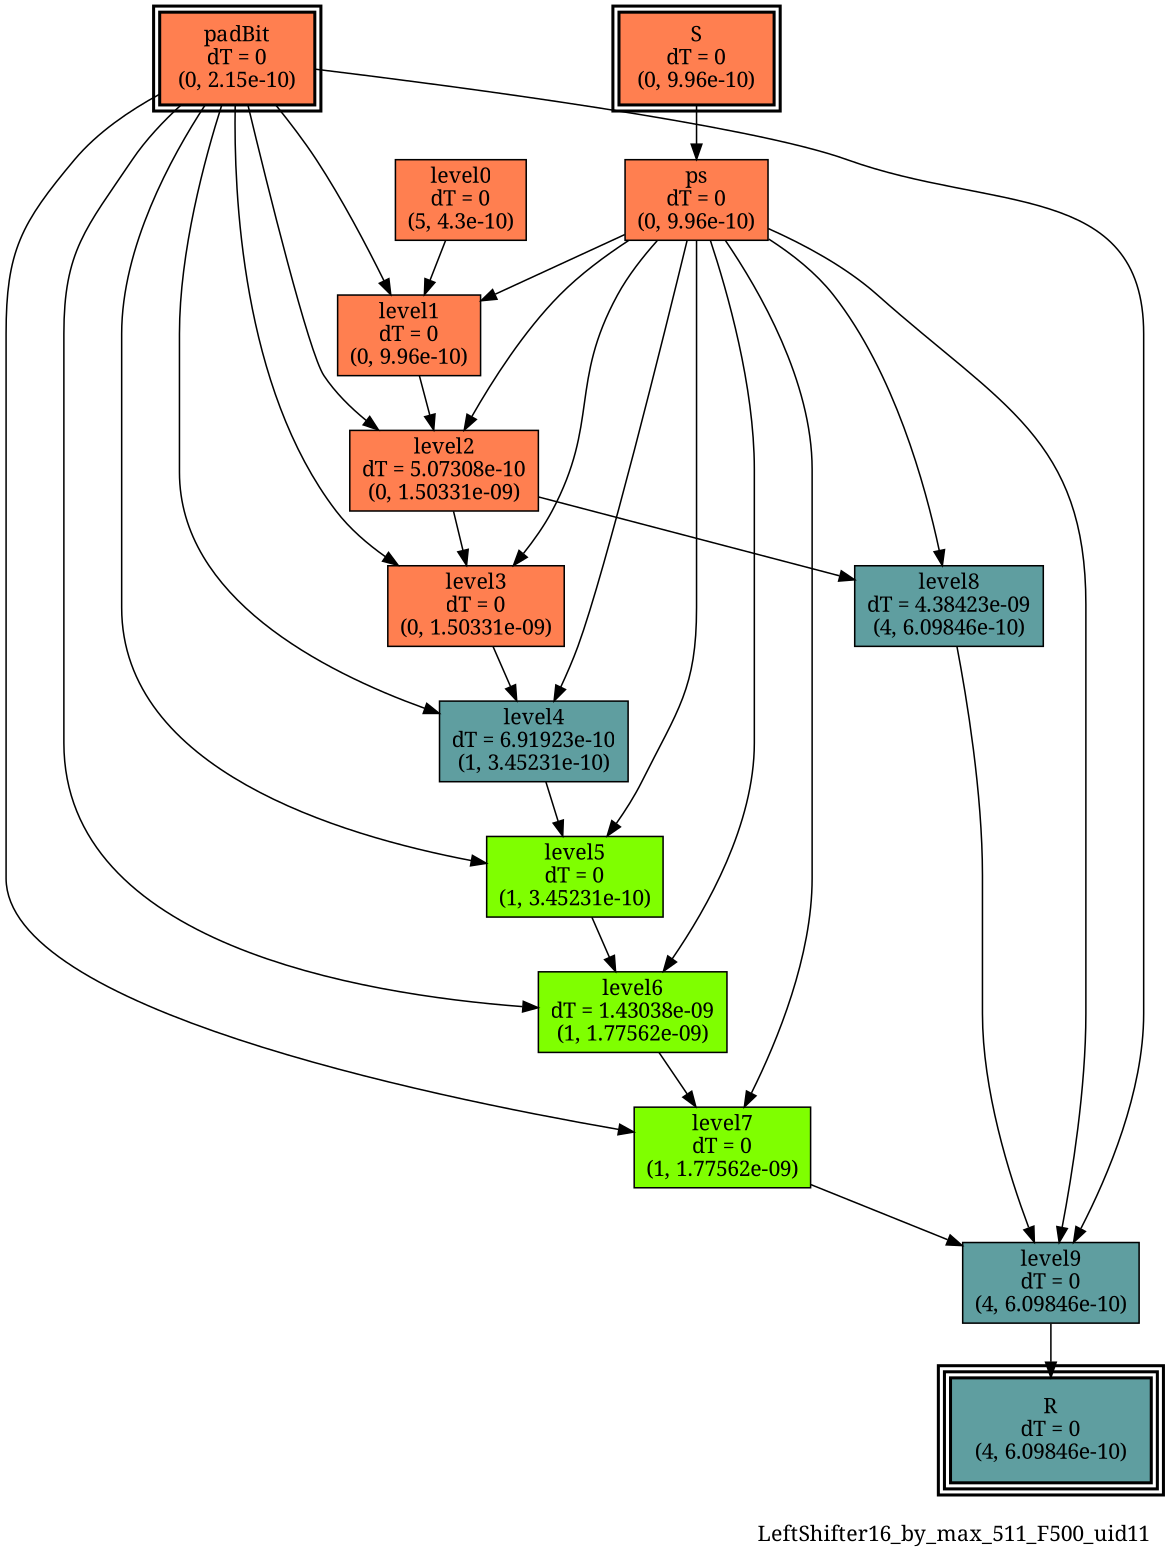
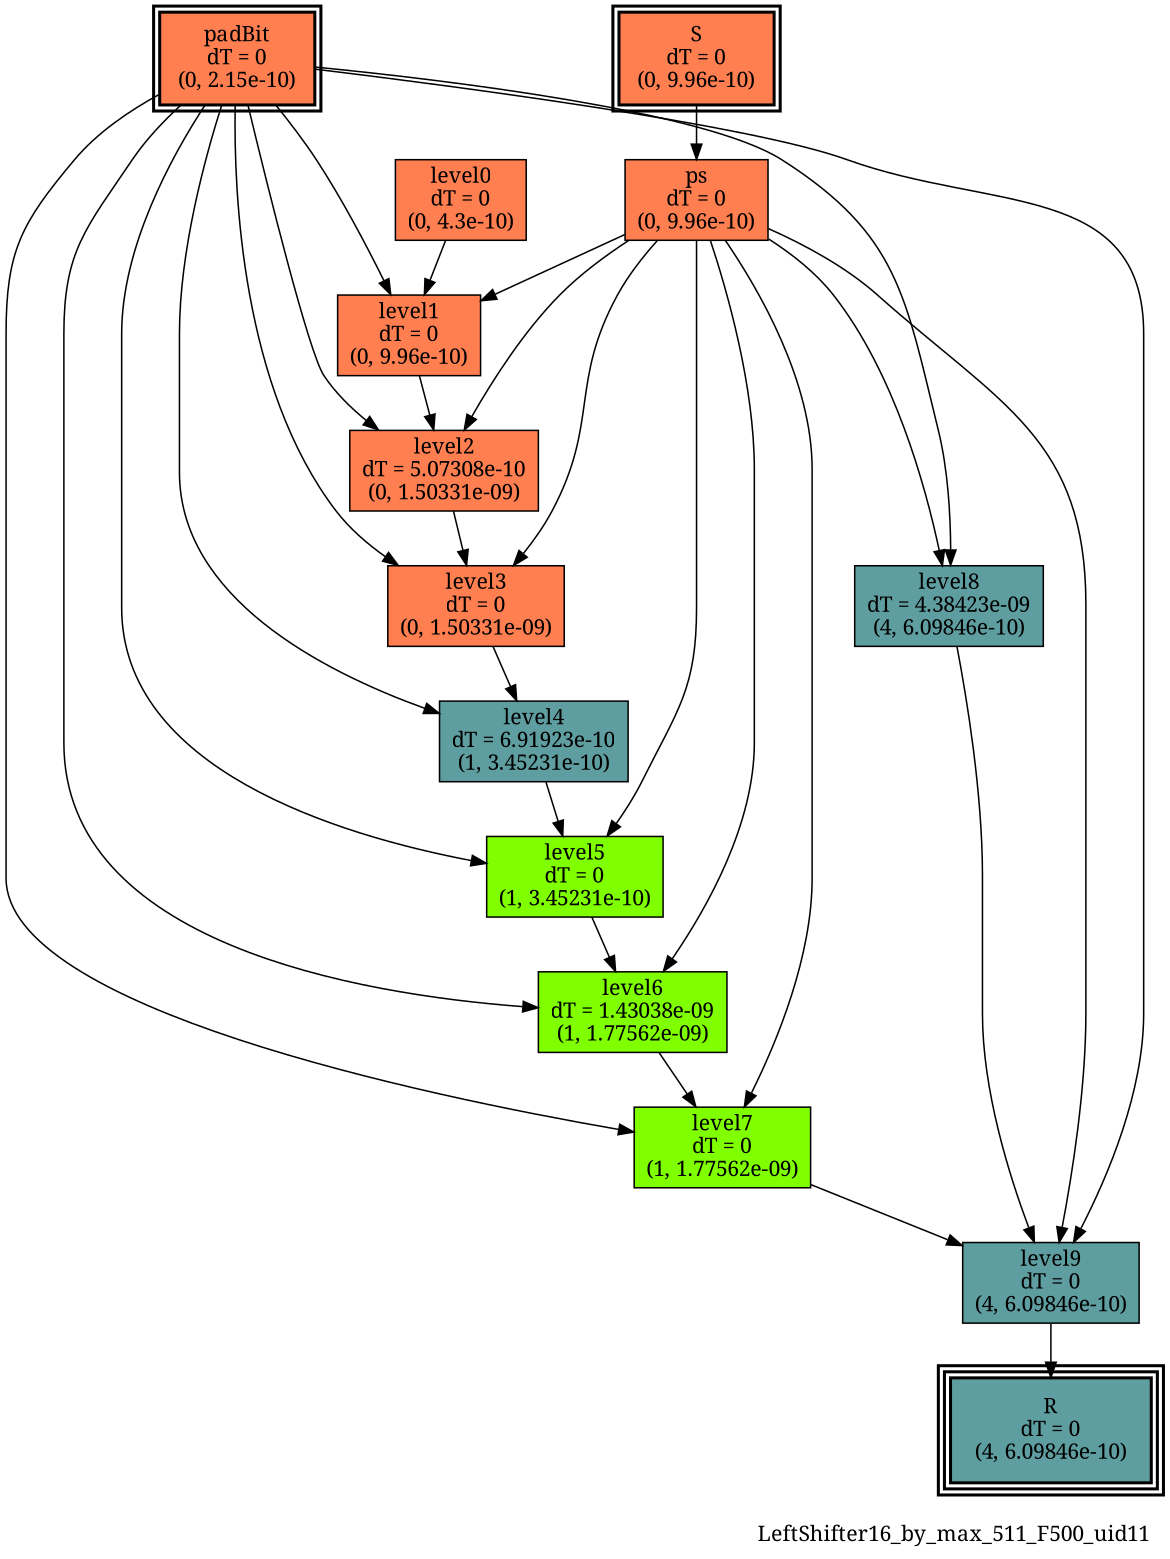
(461, 200) -> (461, 200)
(630, 466) -> none
(681, 534) -> (767, 152)
